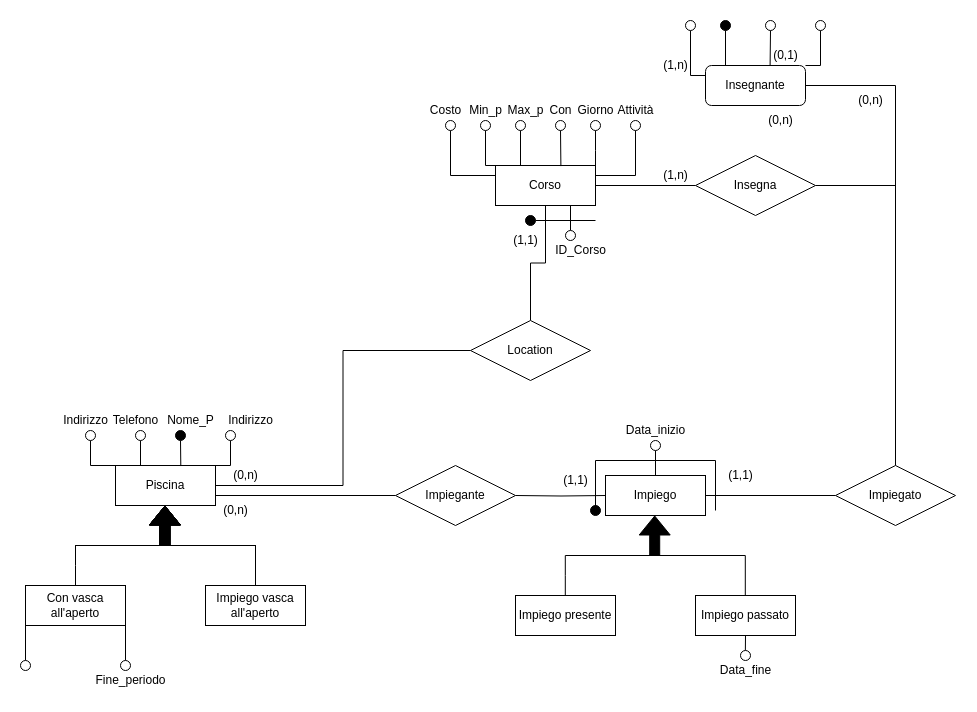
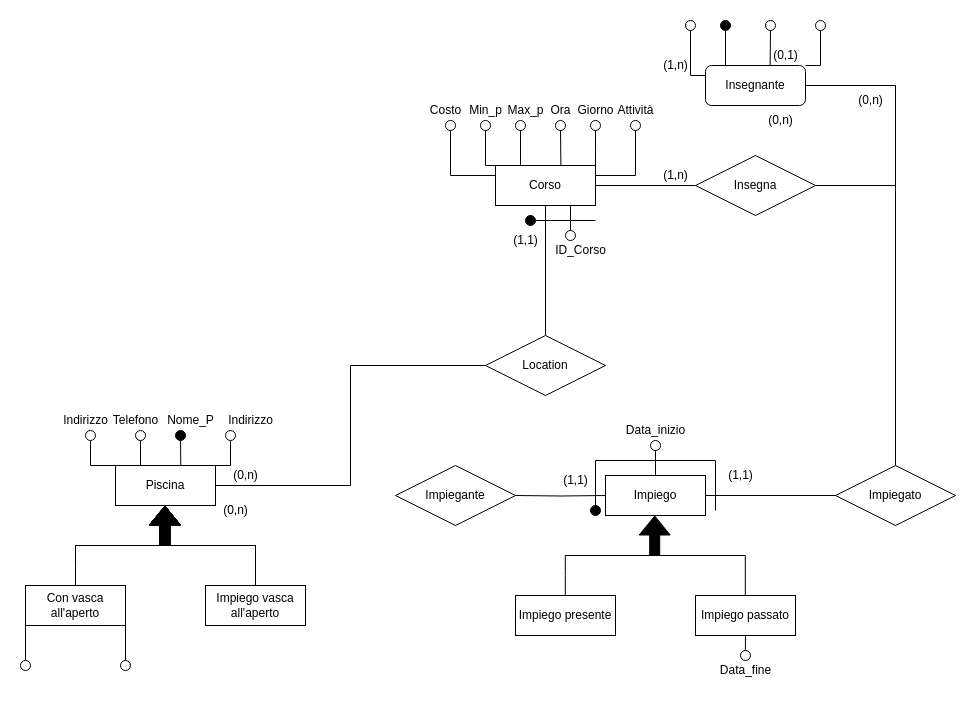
(561, 111) -> (561, 111)
(531, 351) -> (546, 366)
(306, 496) -> none
(131, 681) -> none
